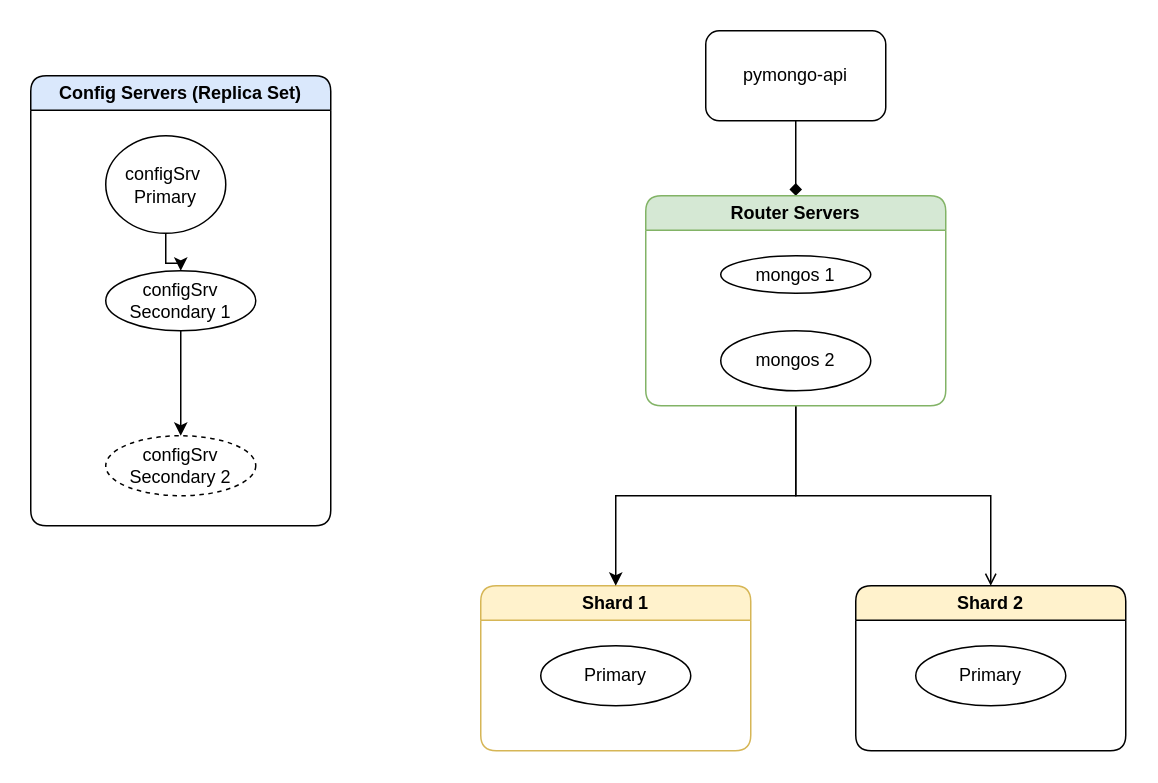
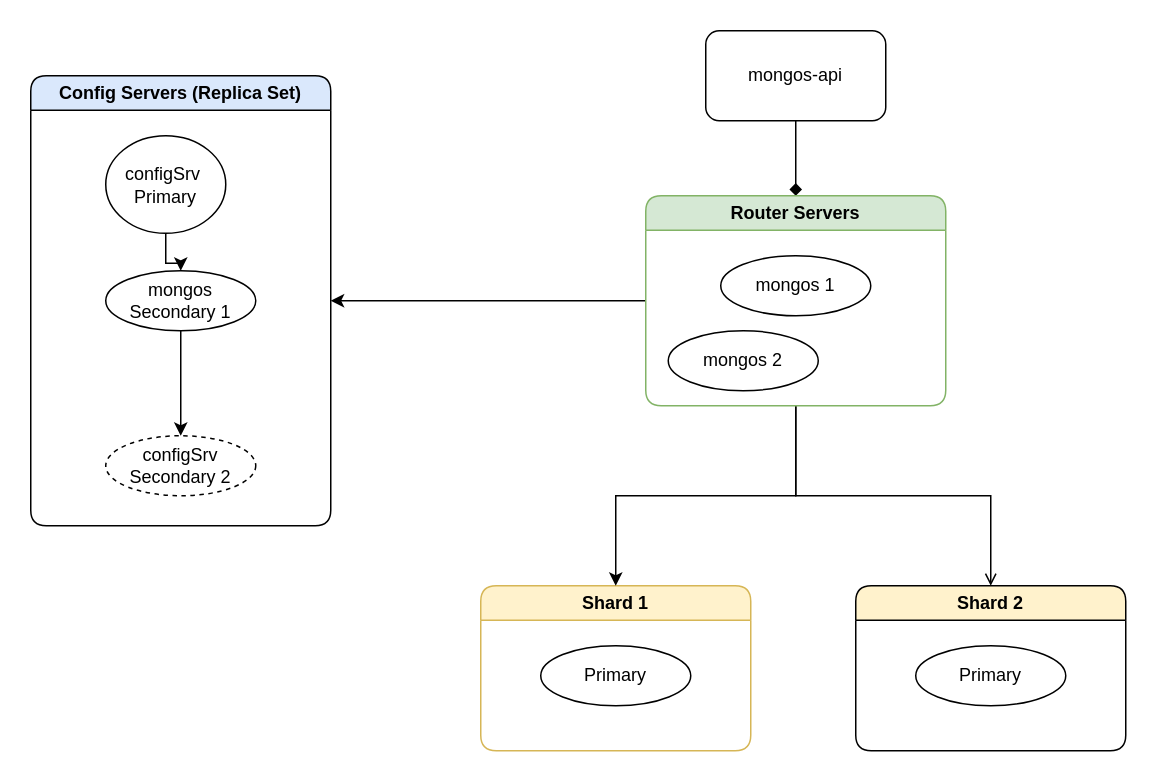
(796, 76) -> (796, 76)
(796, 275) -> (796, 286)
(181, 301) -> (181, 301)
none -> (492, 301)
(796, 361) -> (743, 361)
